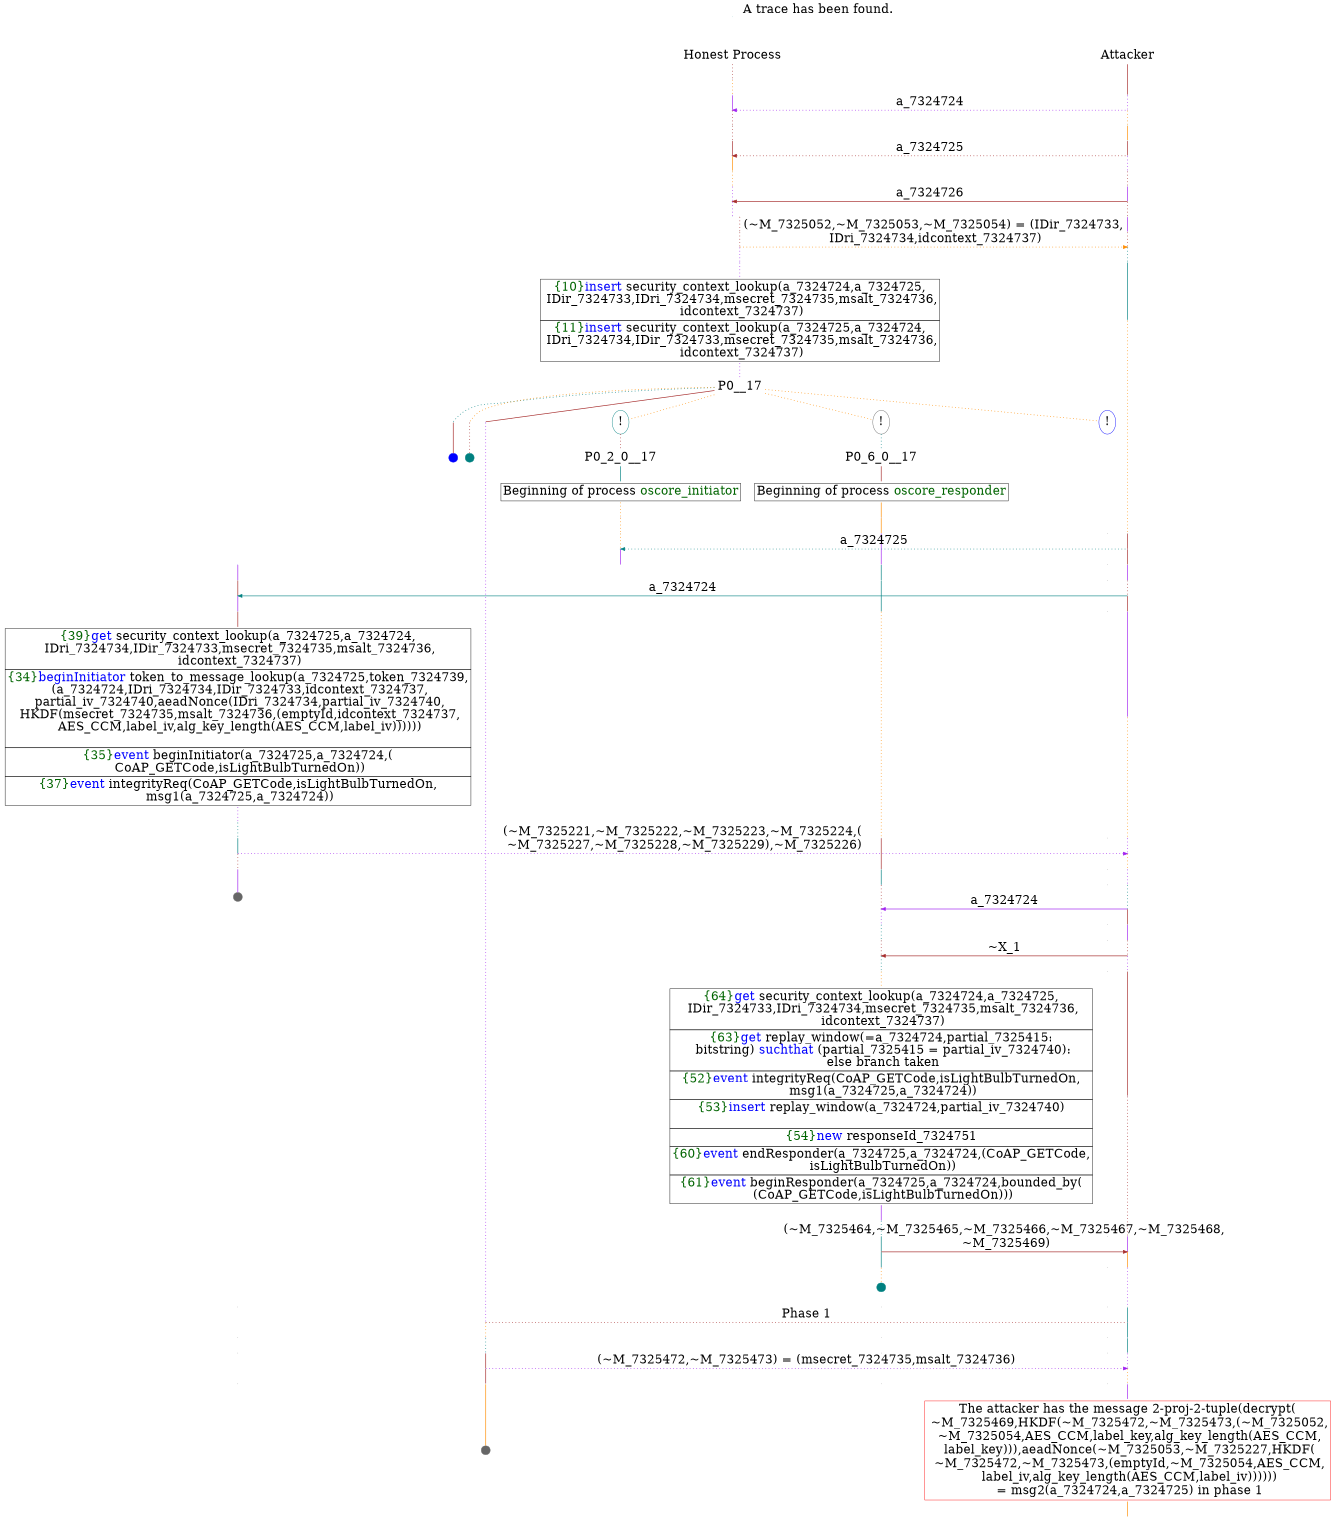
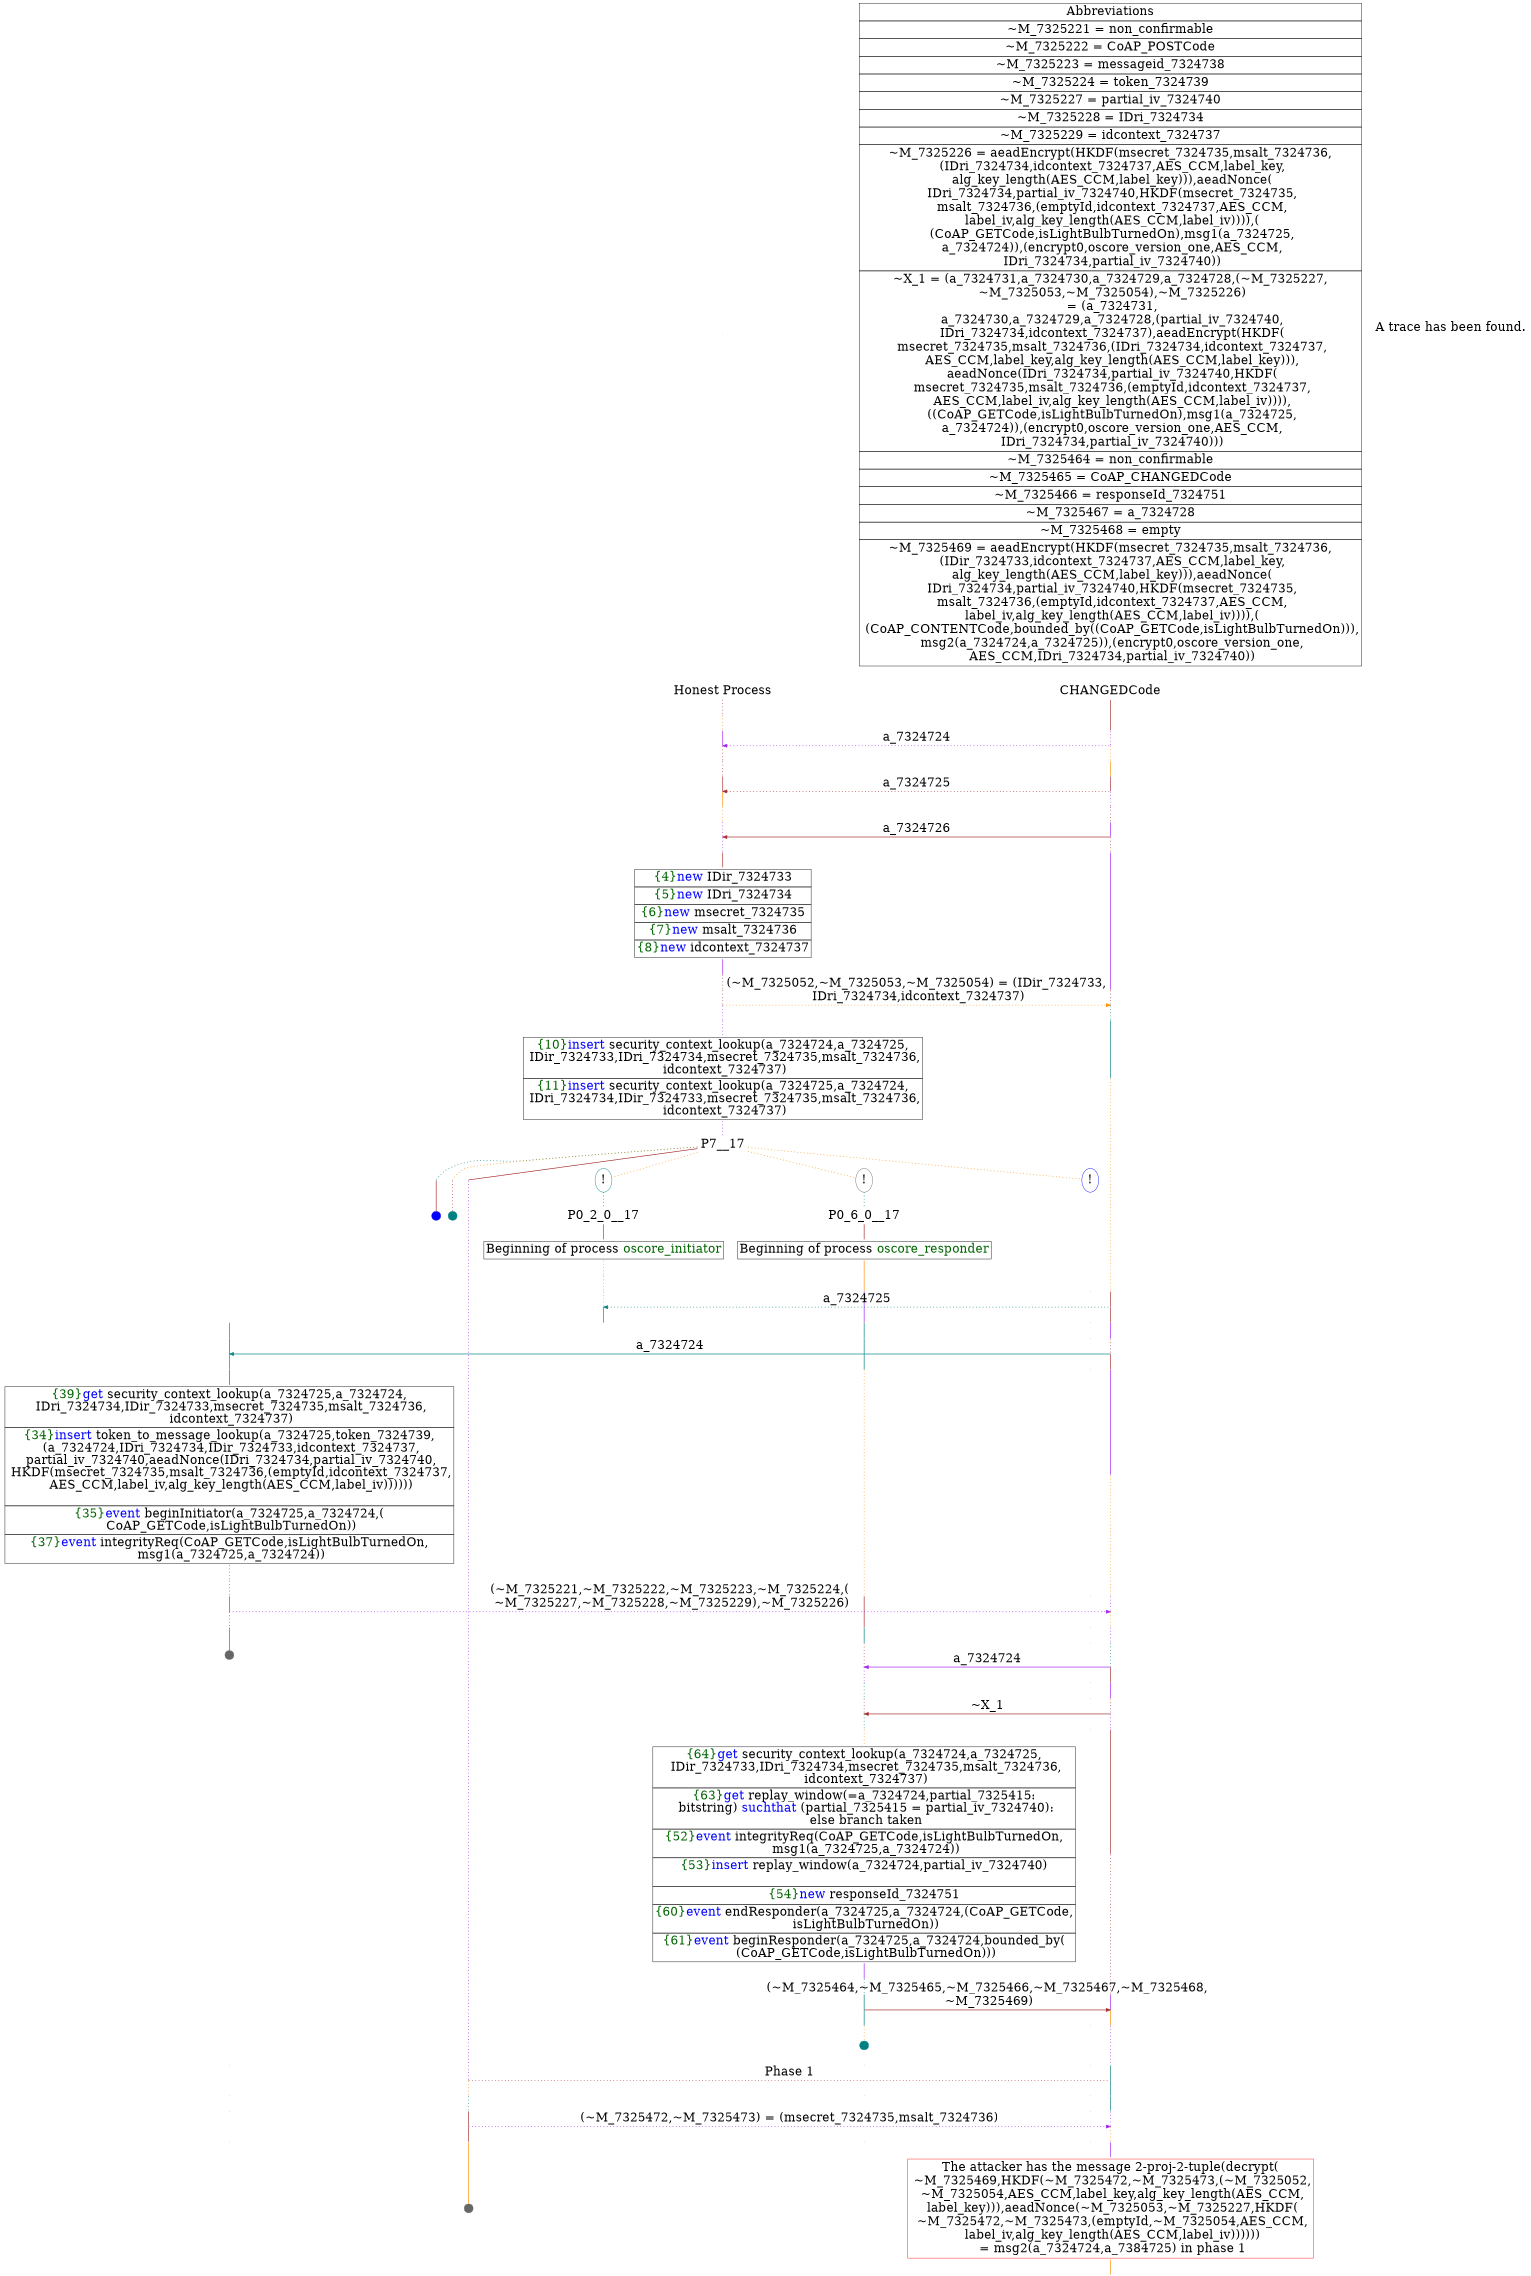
(1127, 56) -> (1110, 691)
none -> (1110, 335)
(740, 387) -> (723, 1145)
(84, 678) -> (75, 1436)
none -> (723, 913)
(1128, 1491) -> (1111, 2249)
